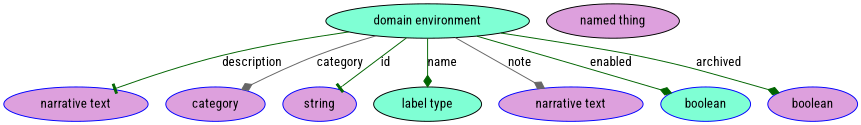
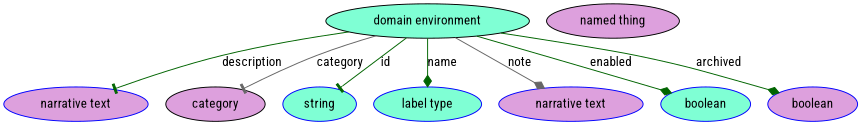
(313, 57) -> (310, 58)
(215, 104) -> (215, 104)
(320, 104) -> (320, 104)
(428, 104) -> (428, 104)
